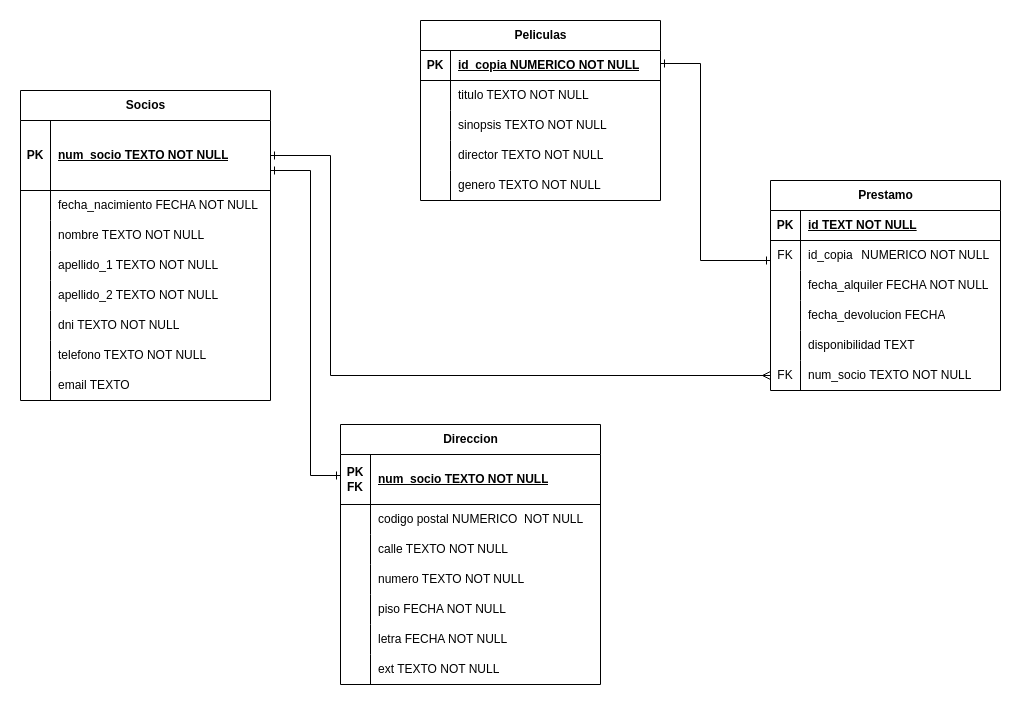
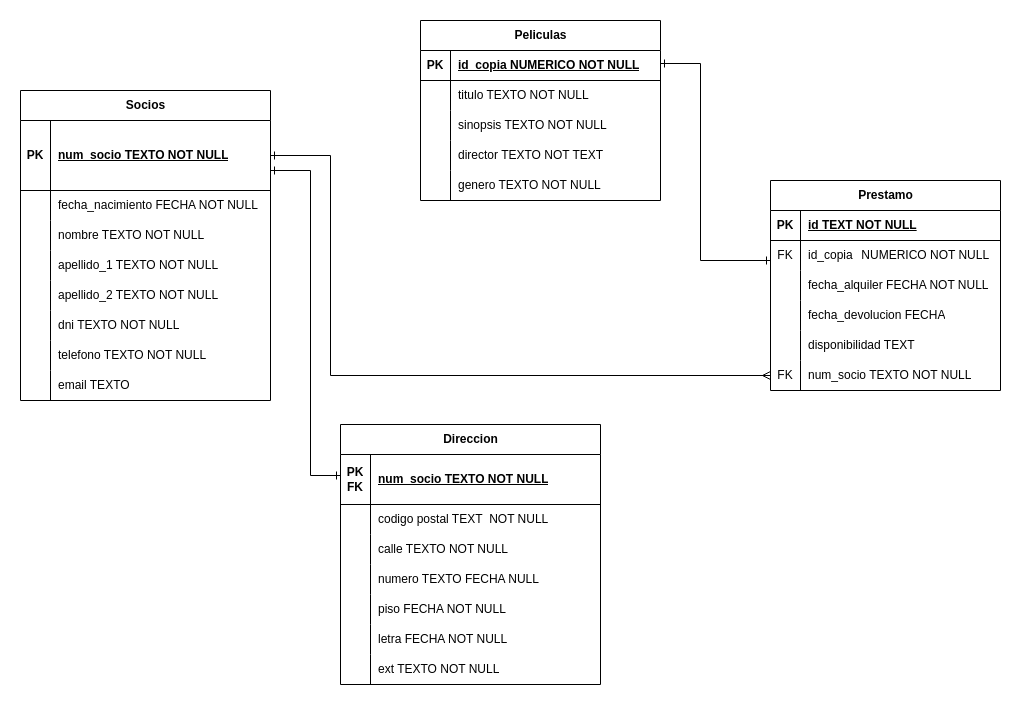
(530, 156) -> (530, 156)
(477, 520) -> (463, 520)
(444, 580) -> (451, 580)
